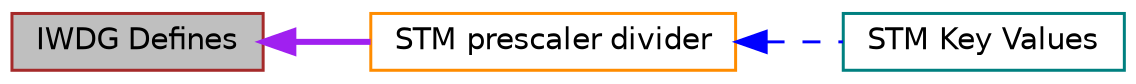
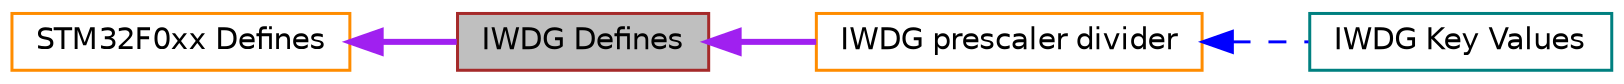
none -> (181, 42)
(553, 42) -> (1009, 42)
(984, 42) -> (1461, 42)
